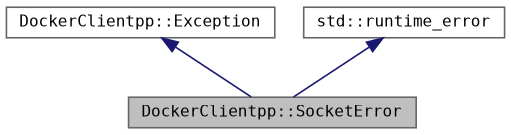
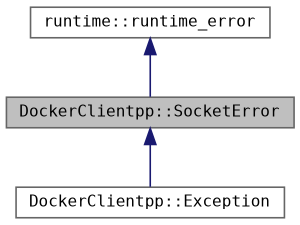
(404, 22) -> (150, 22)
(213, 72) -> (150, 166)
